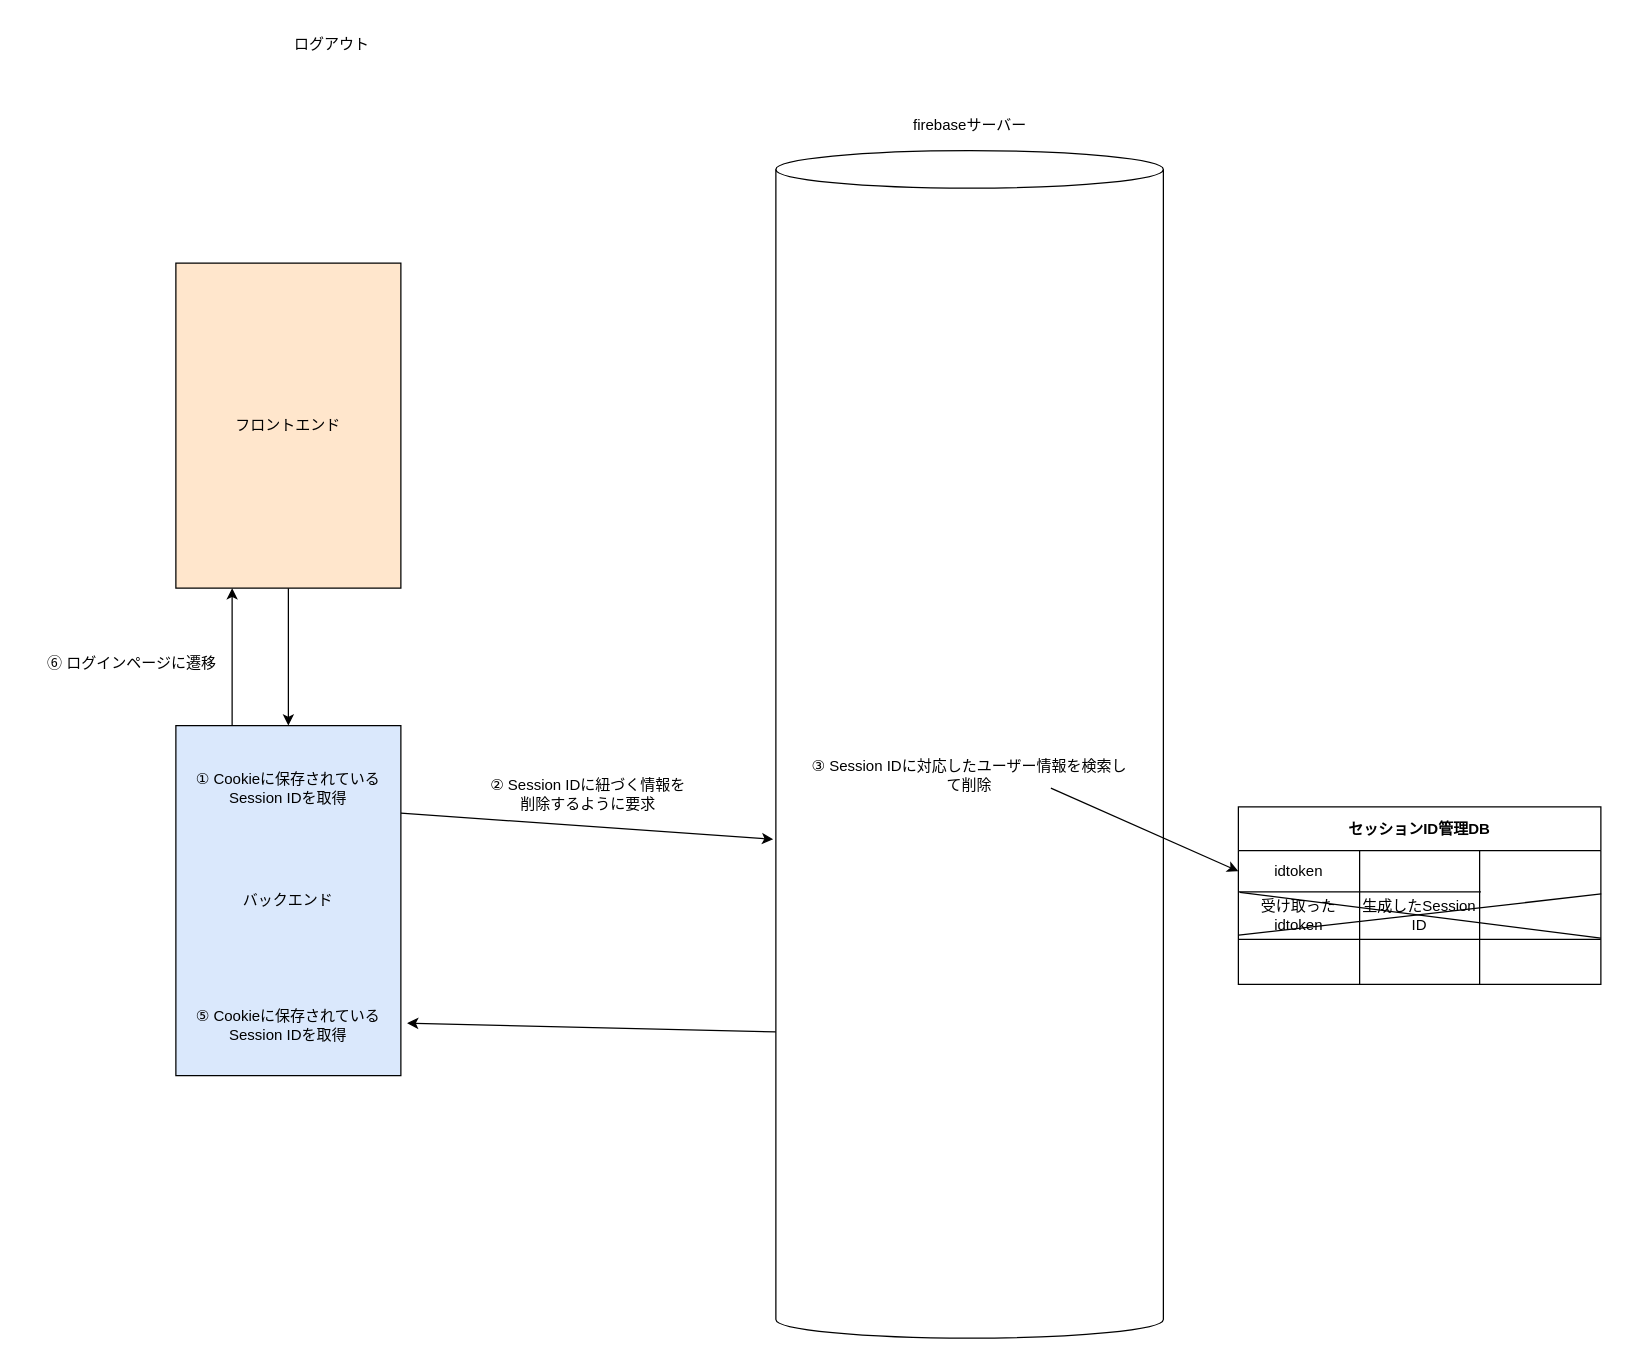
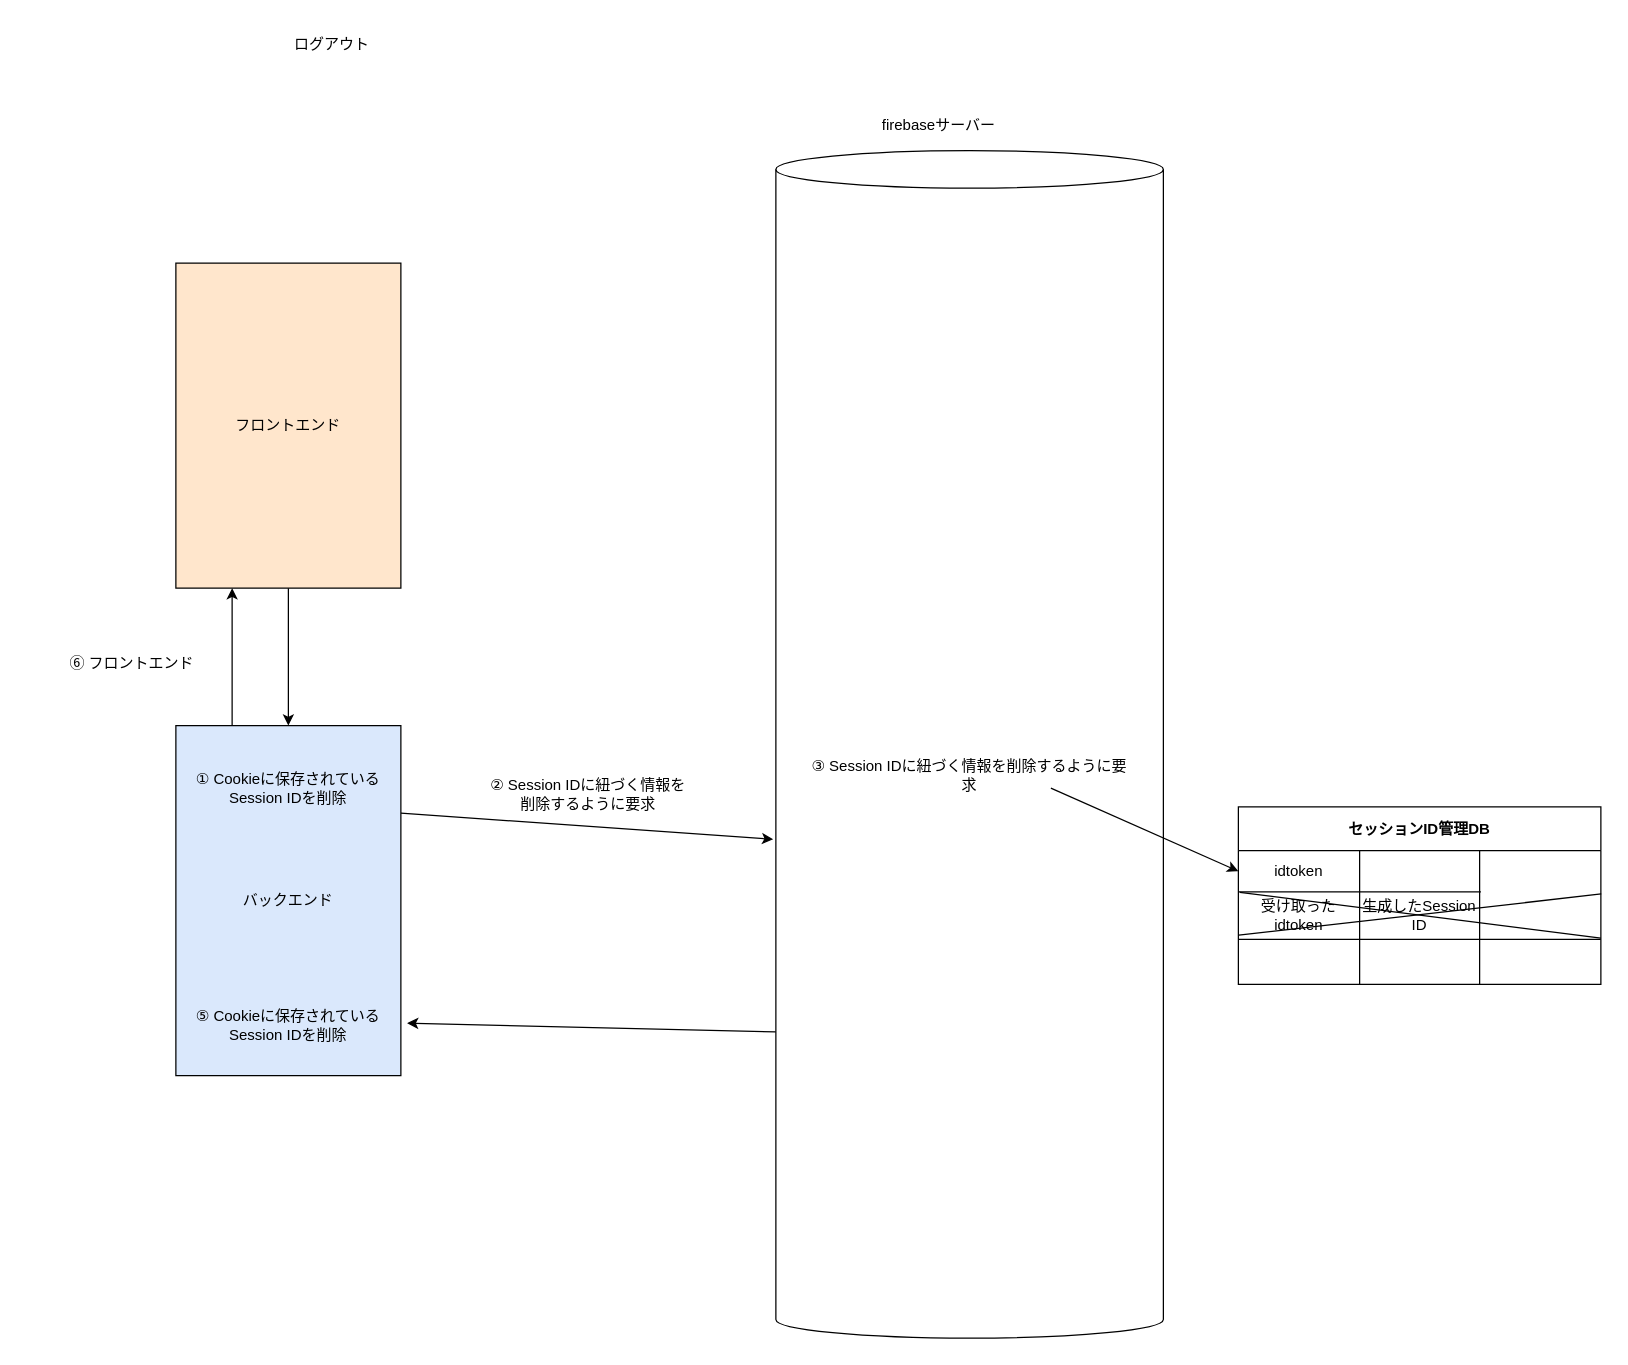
(969, 126) -> (938, 126)
(132, 663) -> (132, 663)
(969, 776) -> (969, 776)
(288, 788) -> (288, 788)
(288, 1026) -> (288, 1026)
